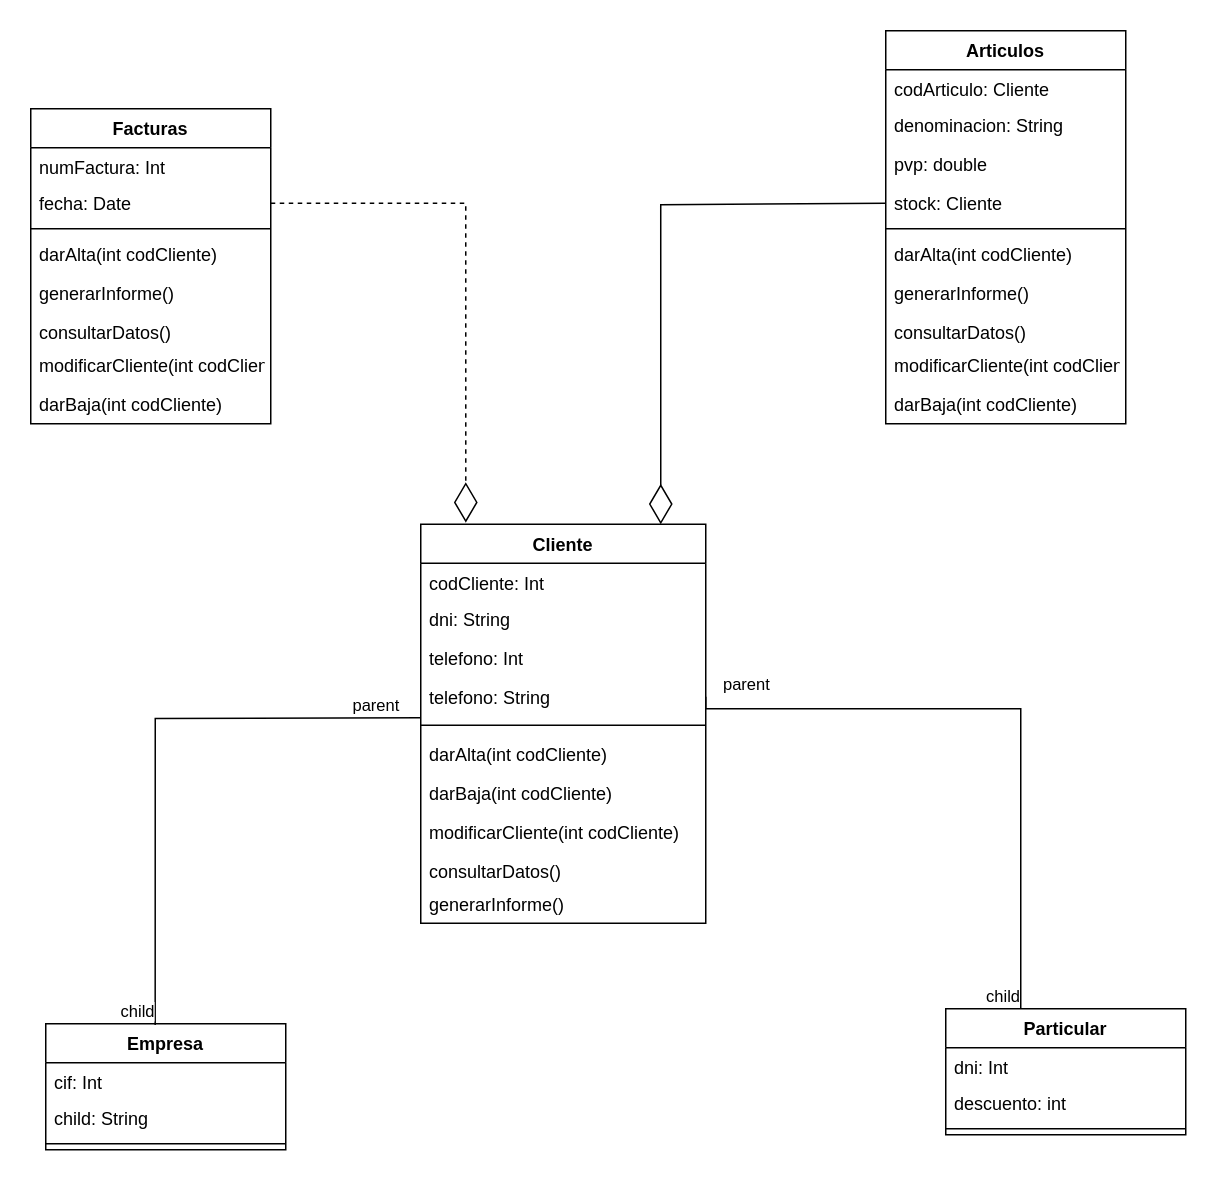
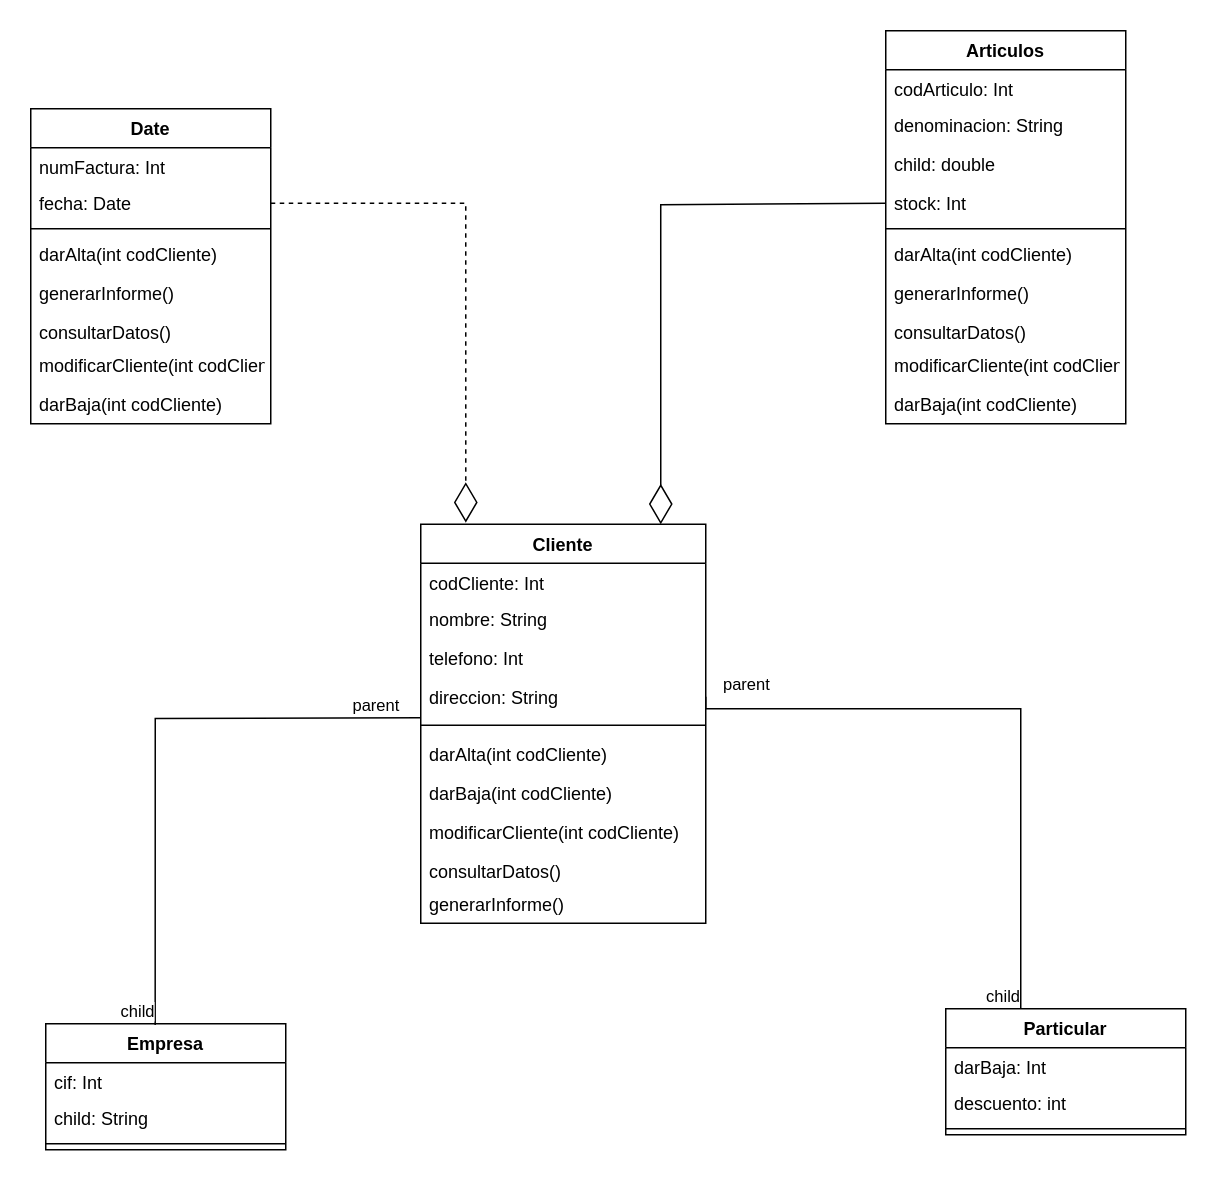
(981, 90) -> (965, 90)
(150, 129) -> (150, 129)
(942, 165) -> (948, 165)
(955, 204) -> (940, 204)
(475, 620) -> (493, 620)
(500, 698) -> (503, 698)
(987, 1068) -> (1010, 1068)
